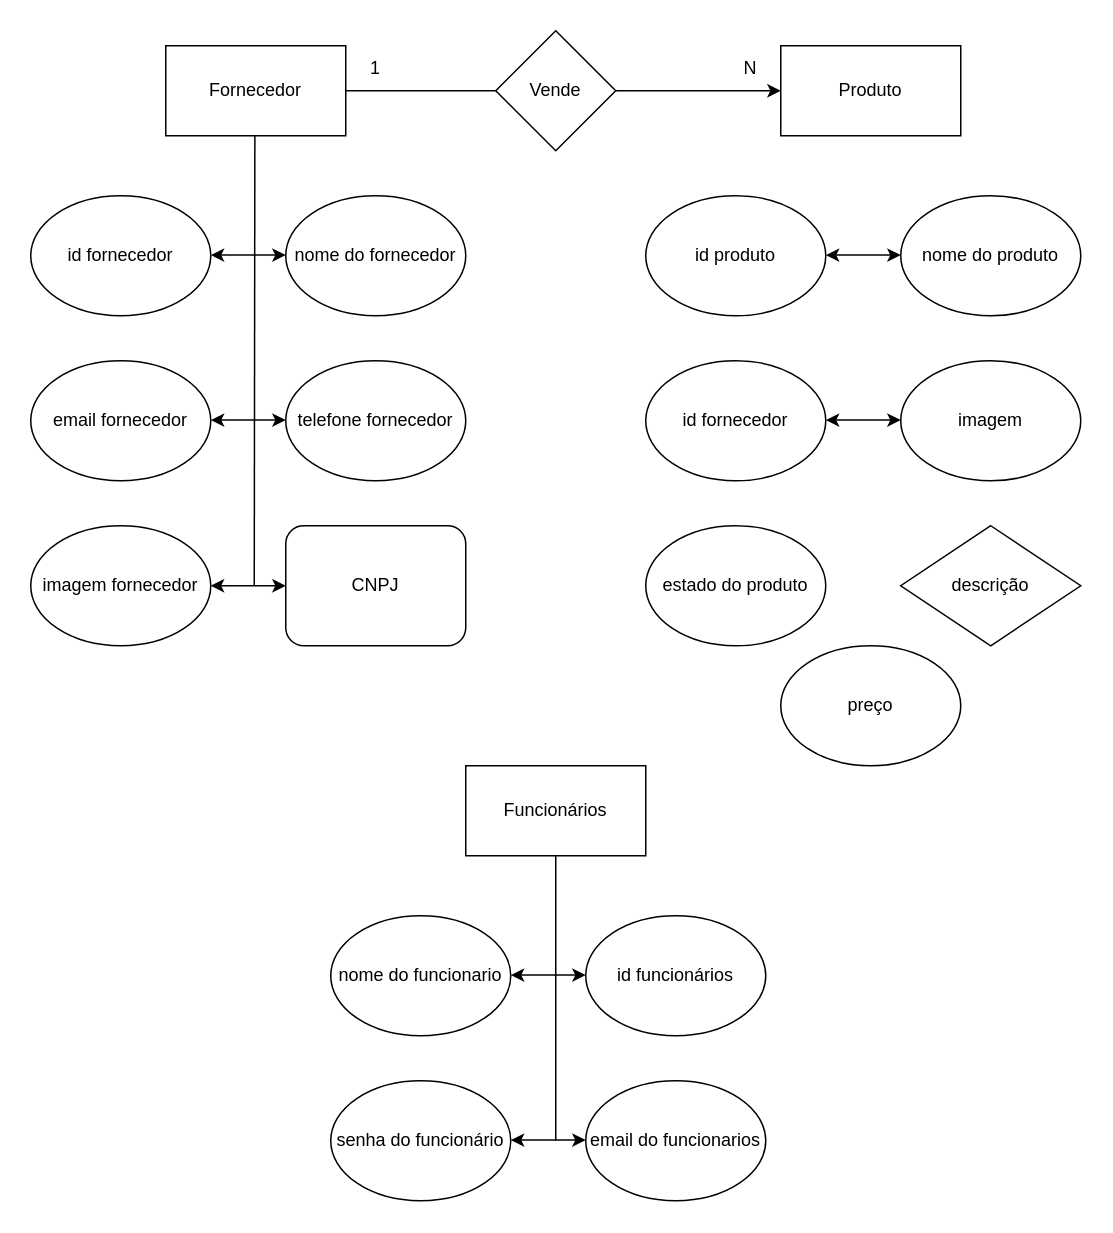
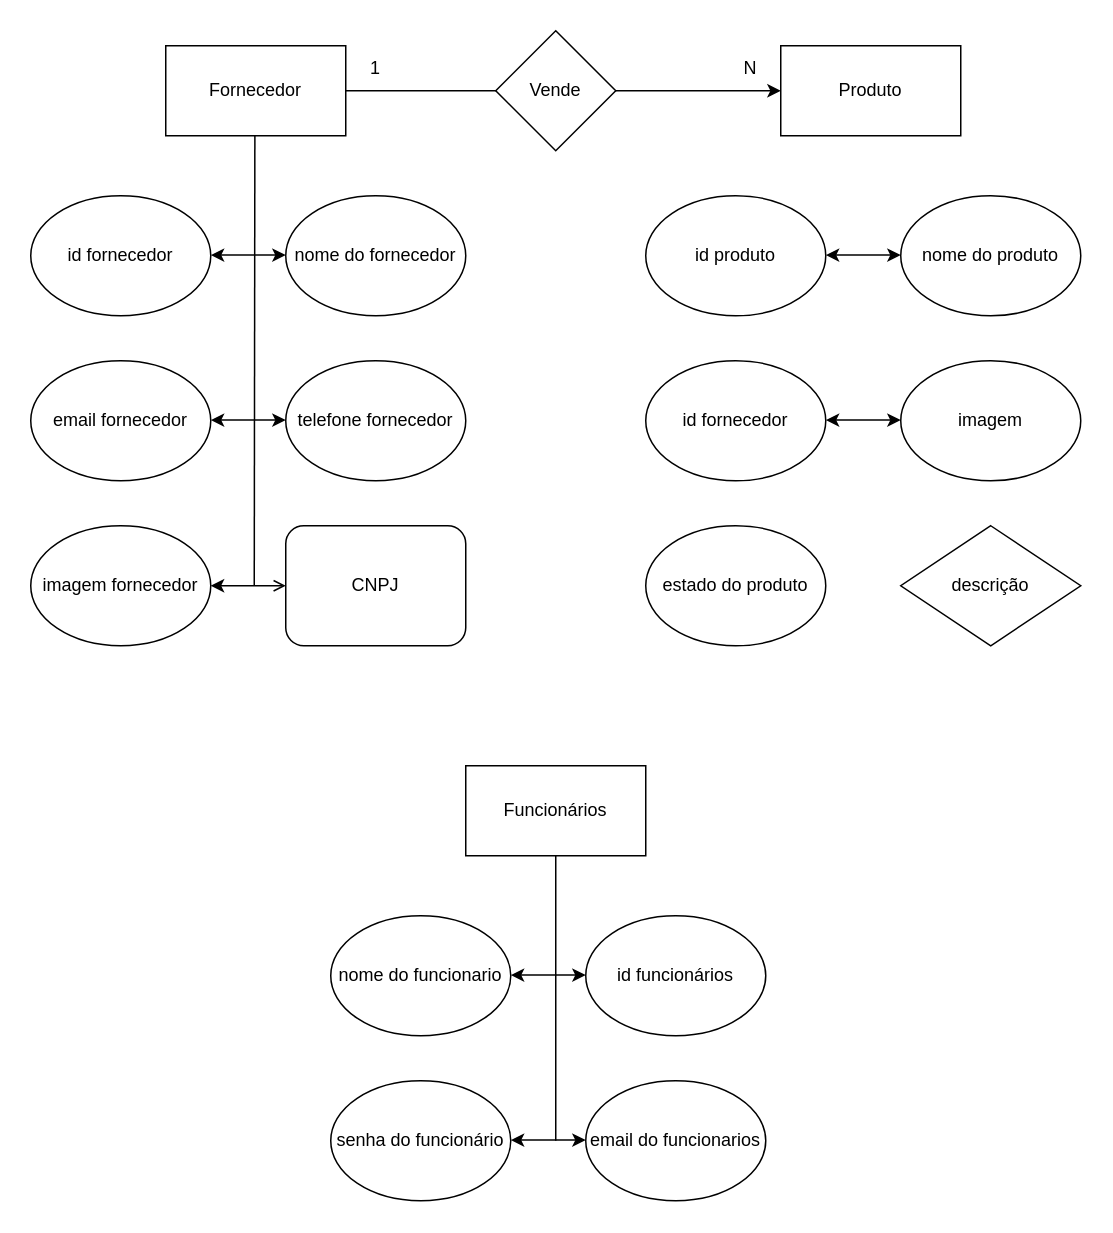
(274, 586) -> (276, 586)
(871, 706) -> none
